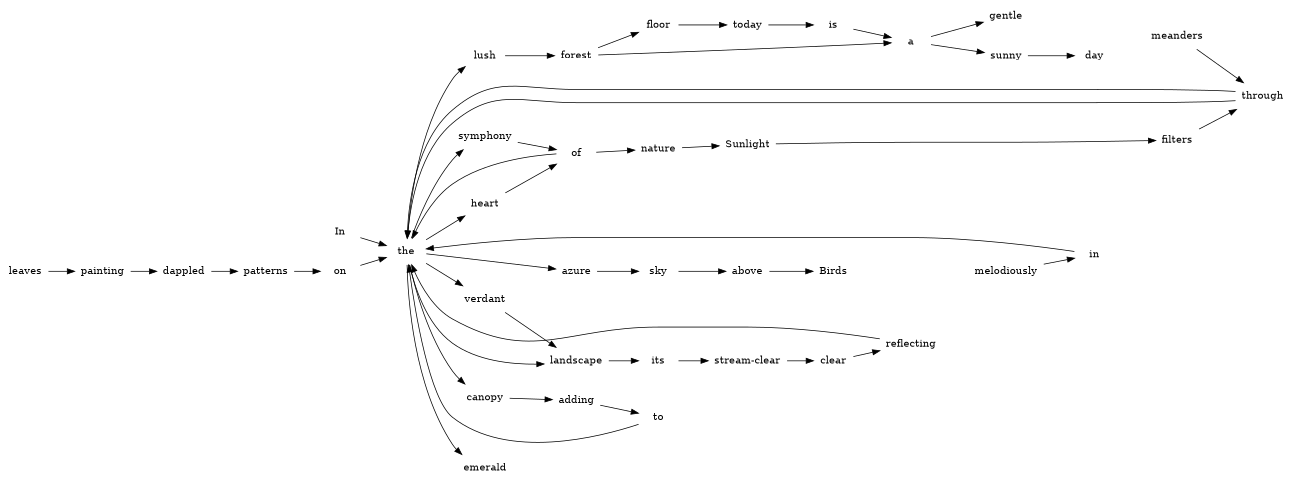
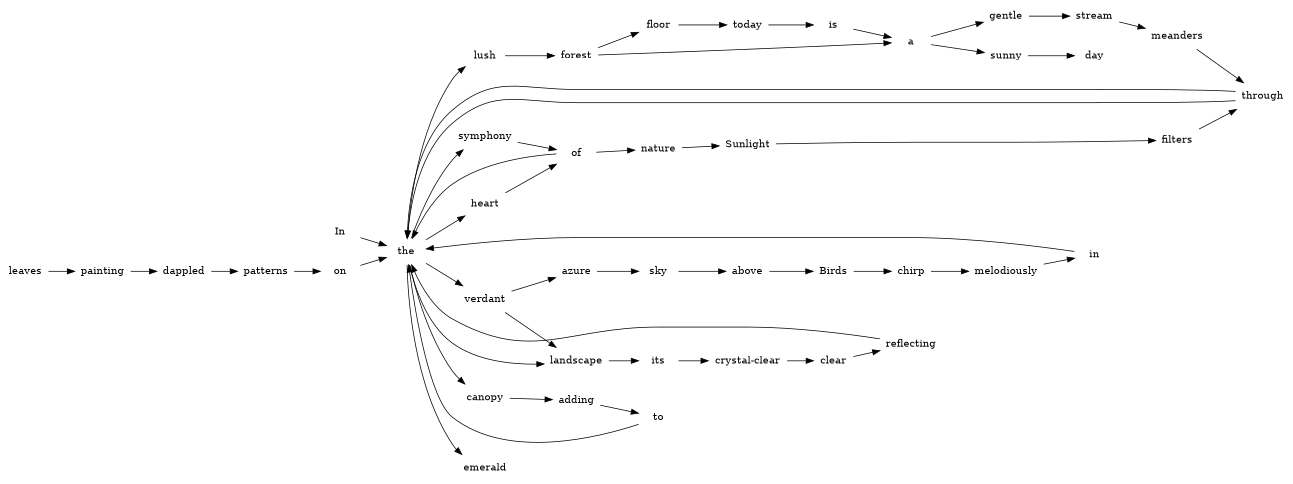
none -> (1094, 16)
(487, 261) -> (530, 285)
none -> (911, 271)
(748, 361) -> (748, 361)
